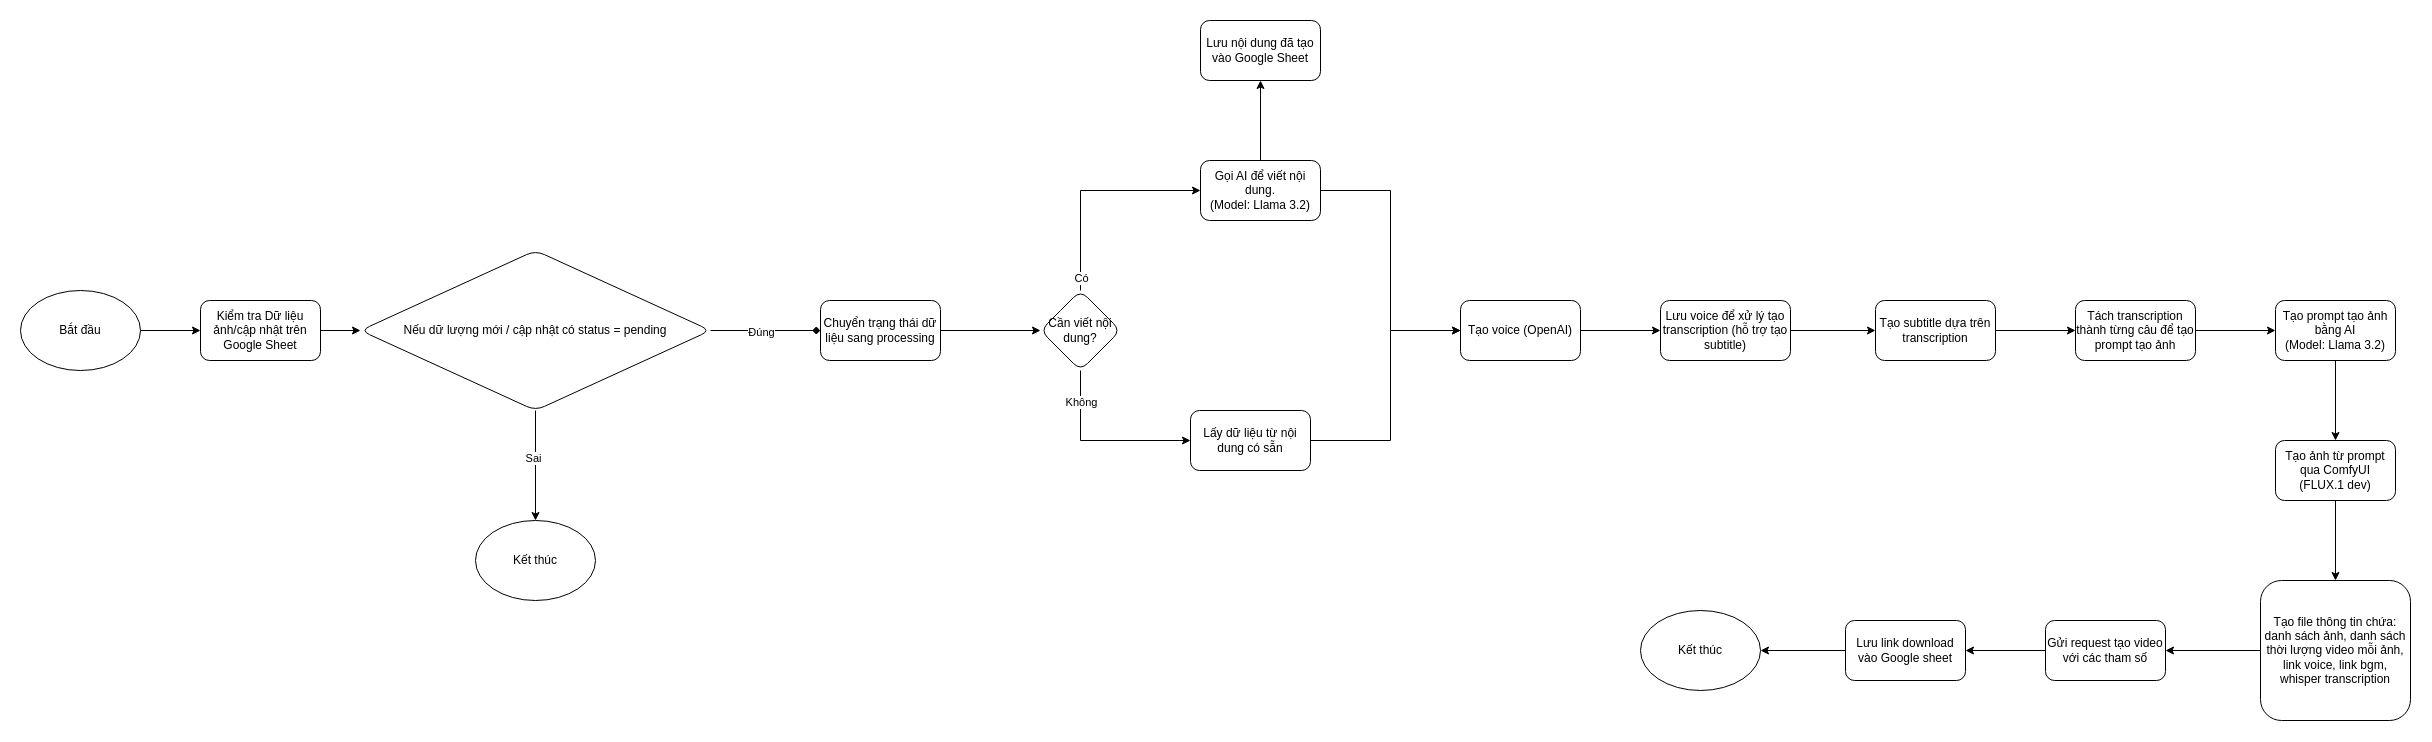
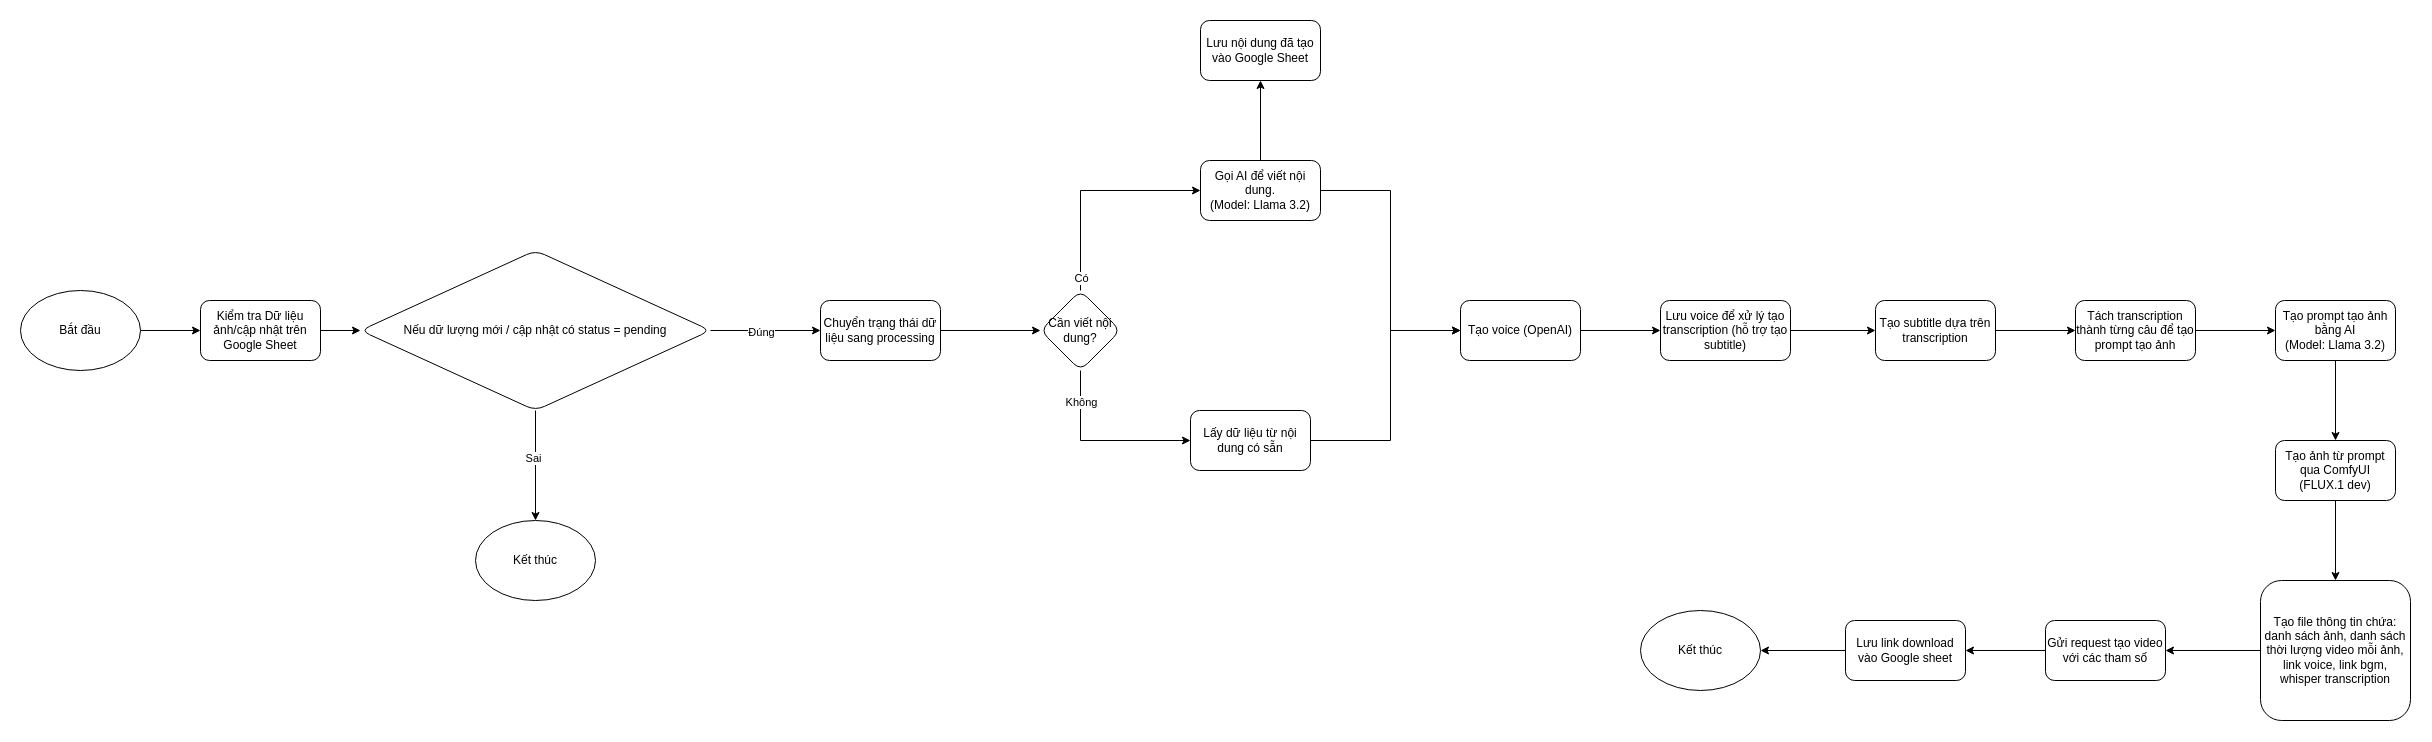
(812, 331) -> (812, 331)
